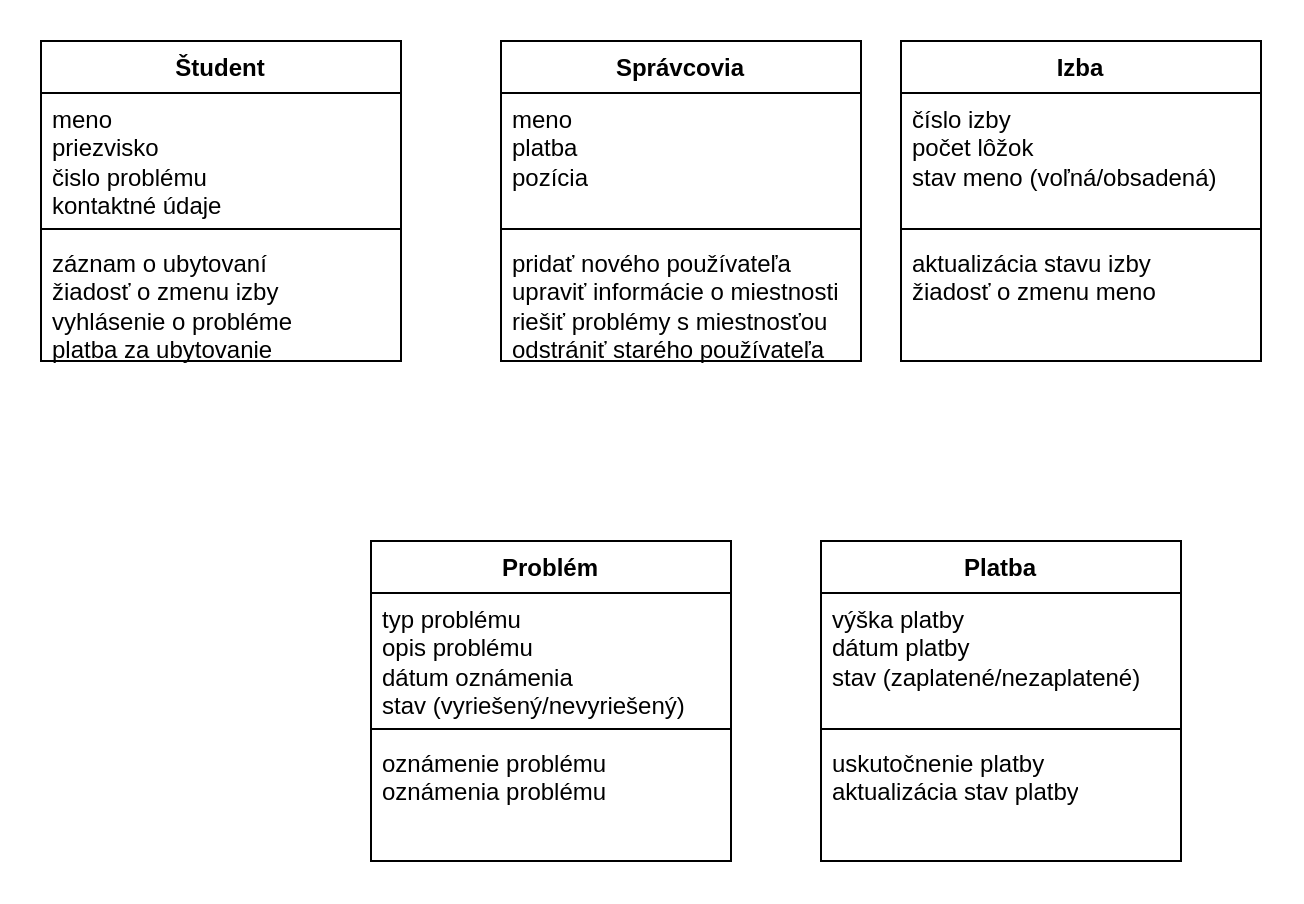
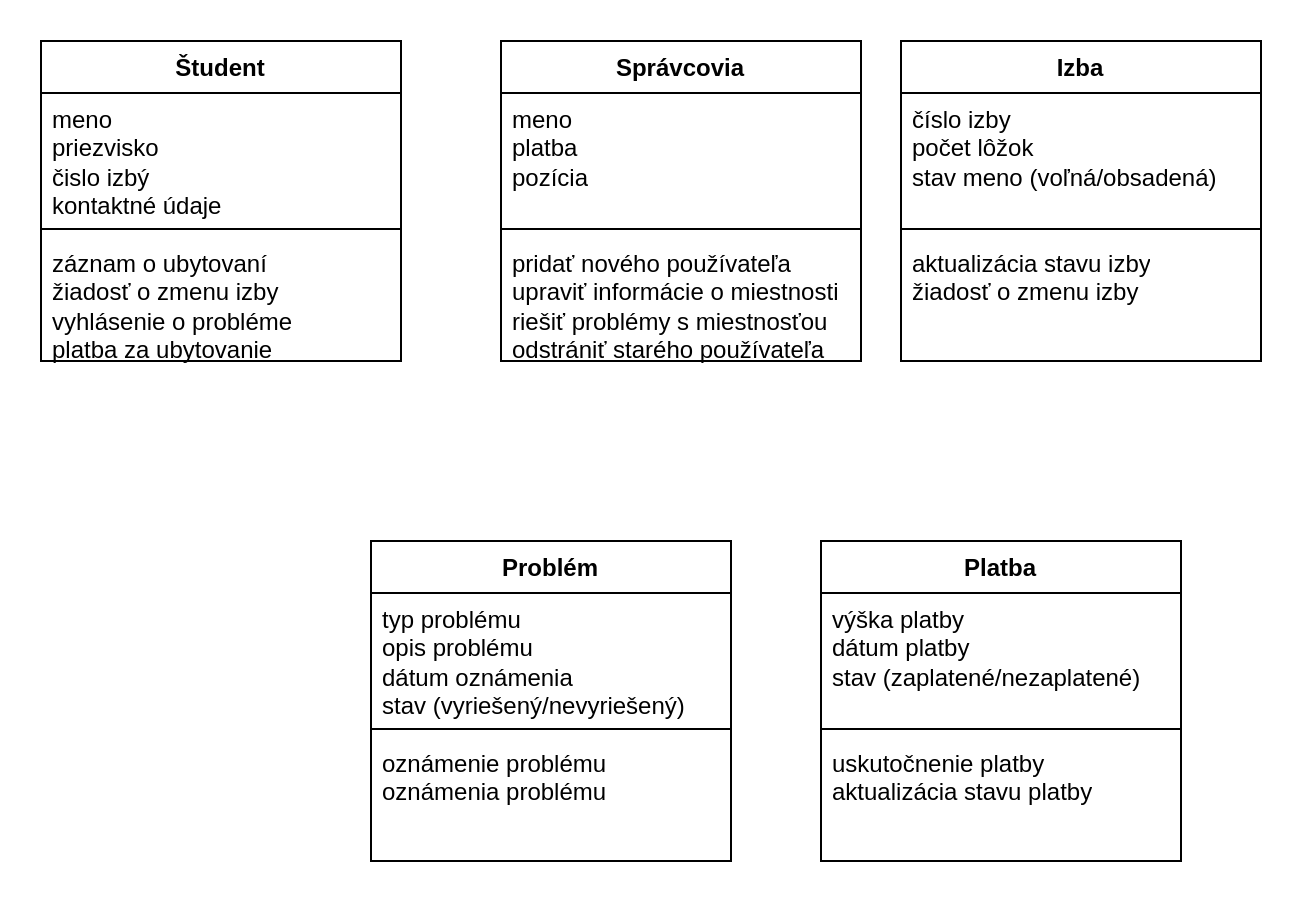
(151, 165) -> (151, 165)
(1049, 280) -> (1049, 280)
(976, 780) -> (982, 780)
